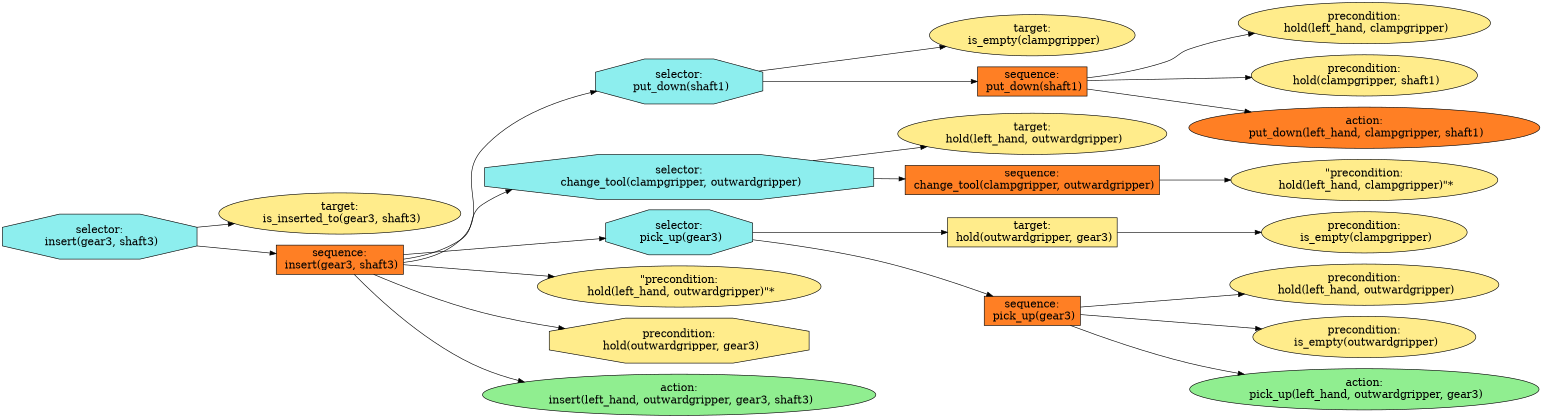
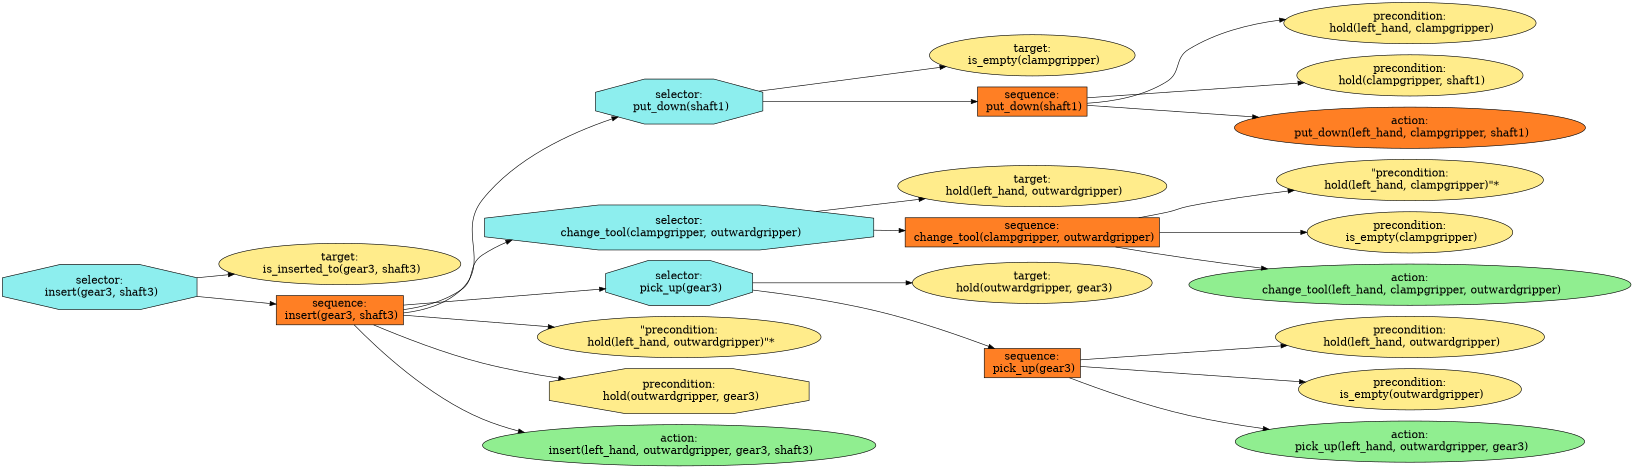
(1032, 232) -> (1032, 283)
(1186, 232) -> (1230, 232)
none -> (1410, 285)
